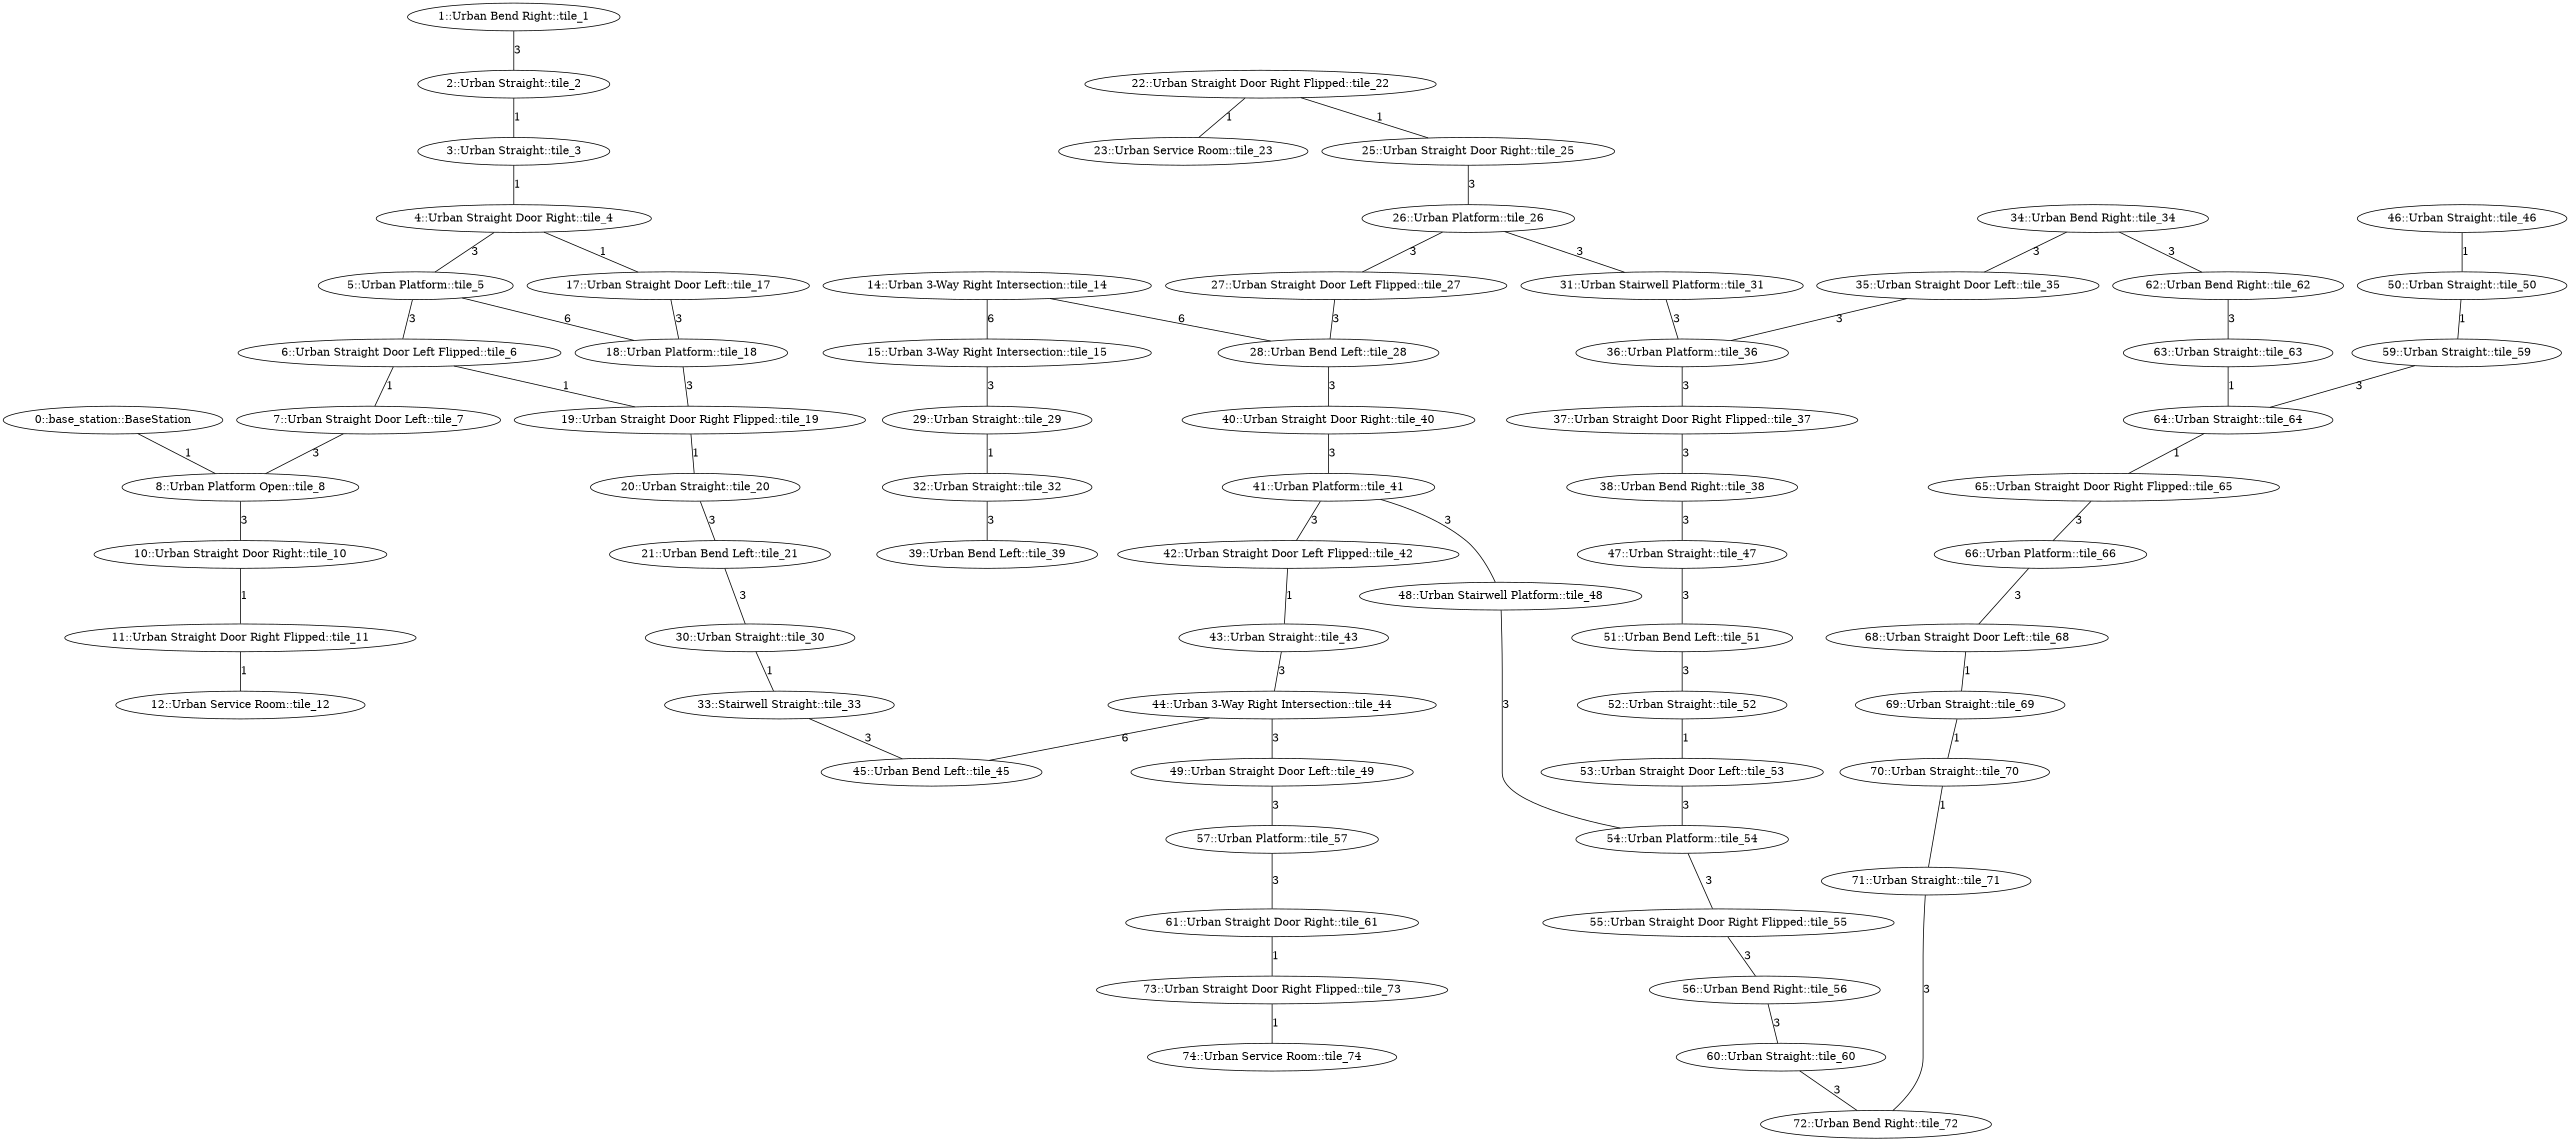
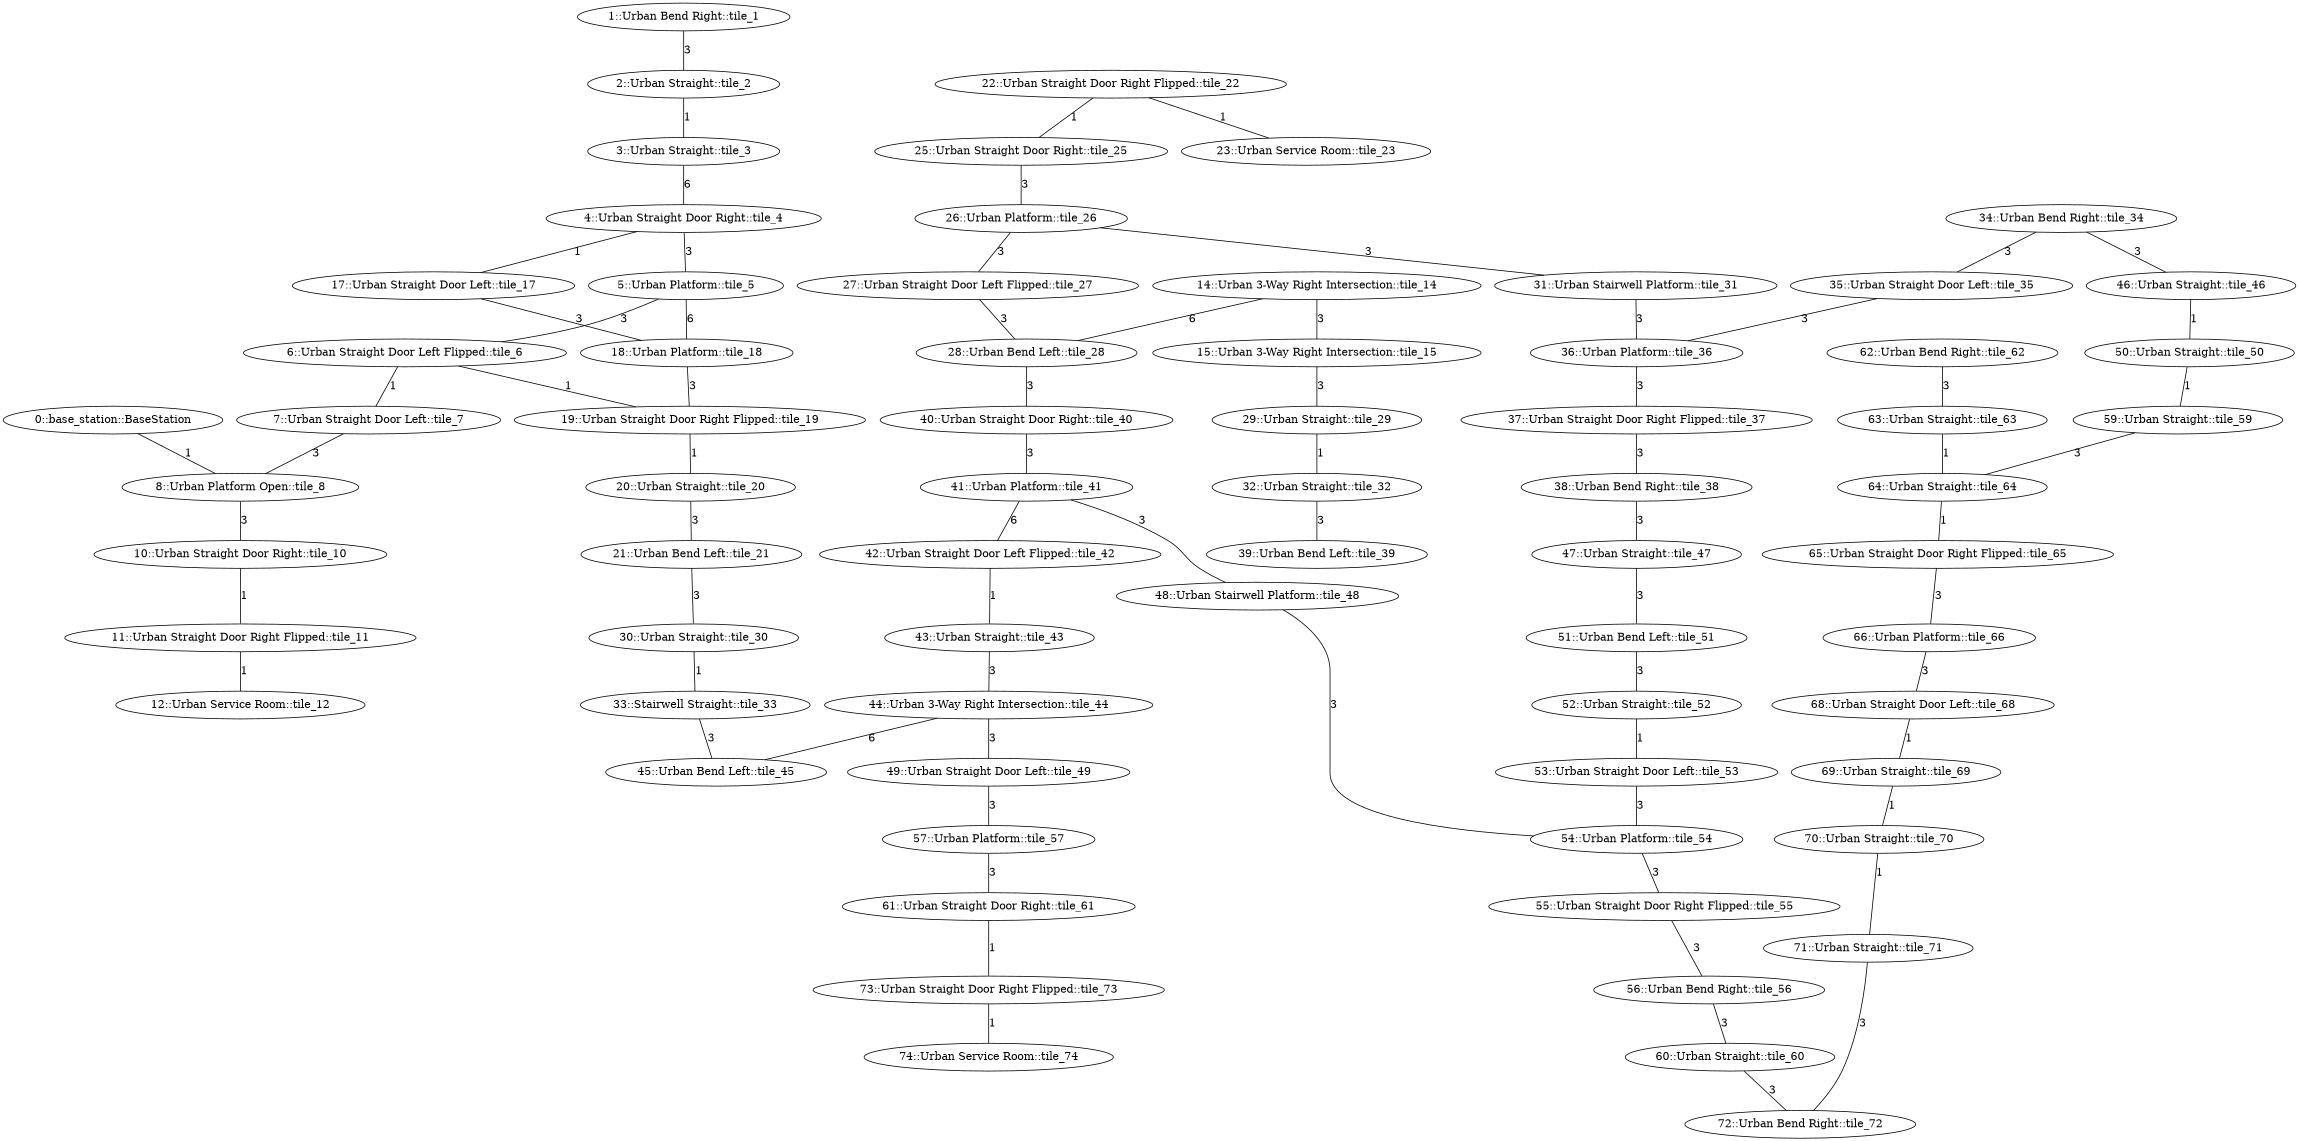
(518, 185) -> (688, 185)
(2161, 252) -> (2126, 252)
(991, 319) -> (1321, 319)
(1315, 521) -> (1014, 521)
